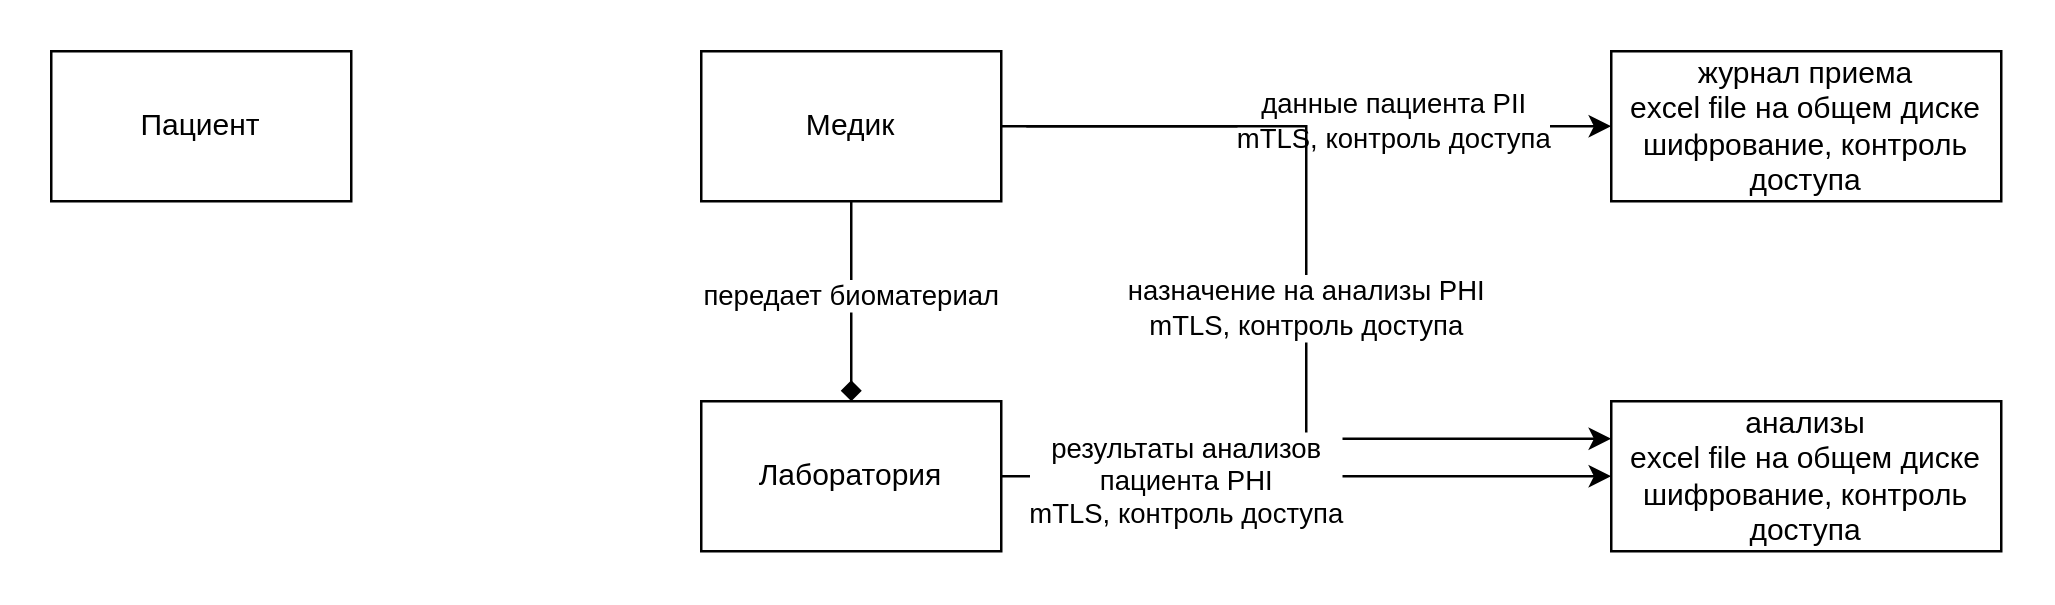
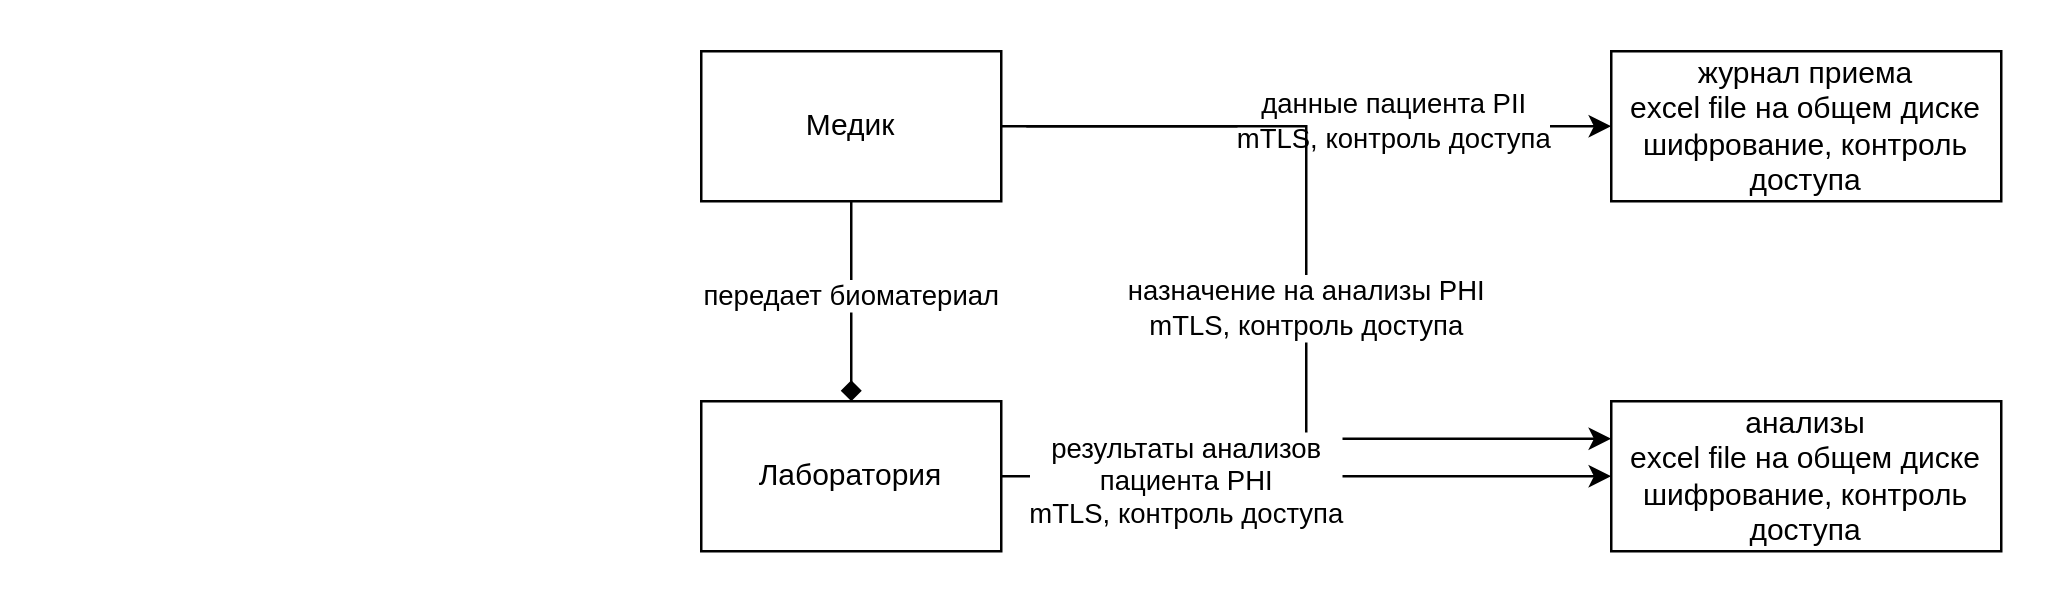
(201, 126) -> none
